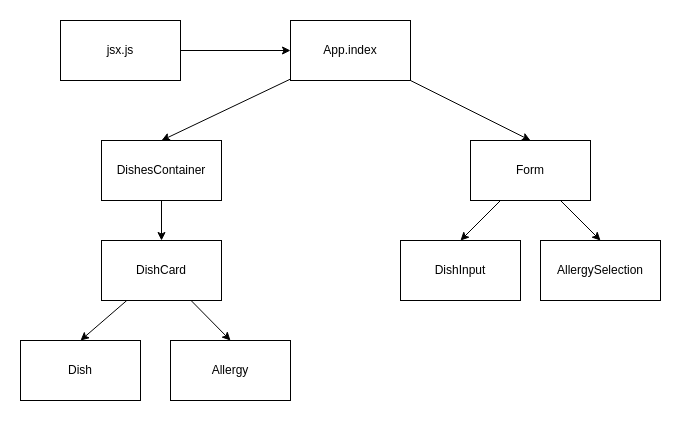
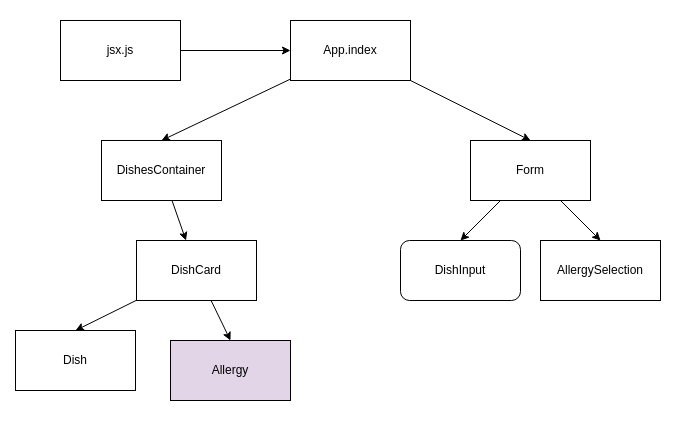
(162, 271) -> (197, 271)
(461, 271) -> (461, 271)
(81, 371) -> (76, 361)
(231, 371) -> (231, 371)
